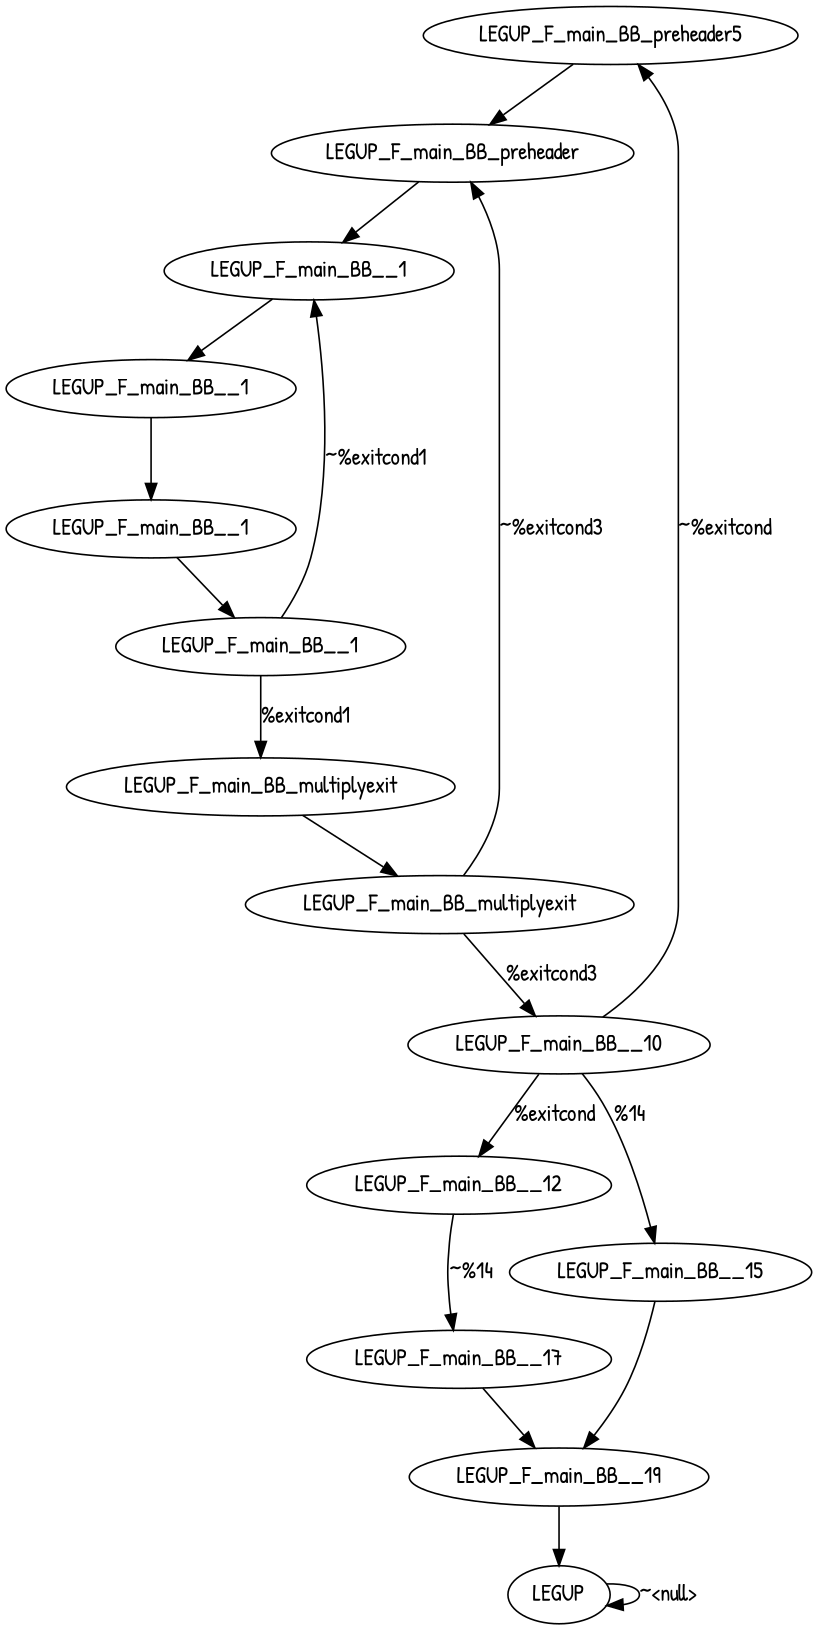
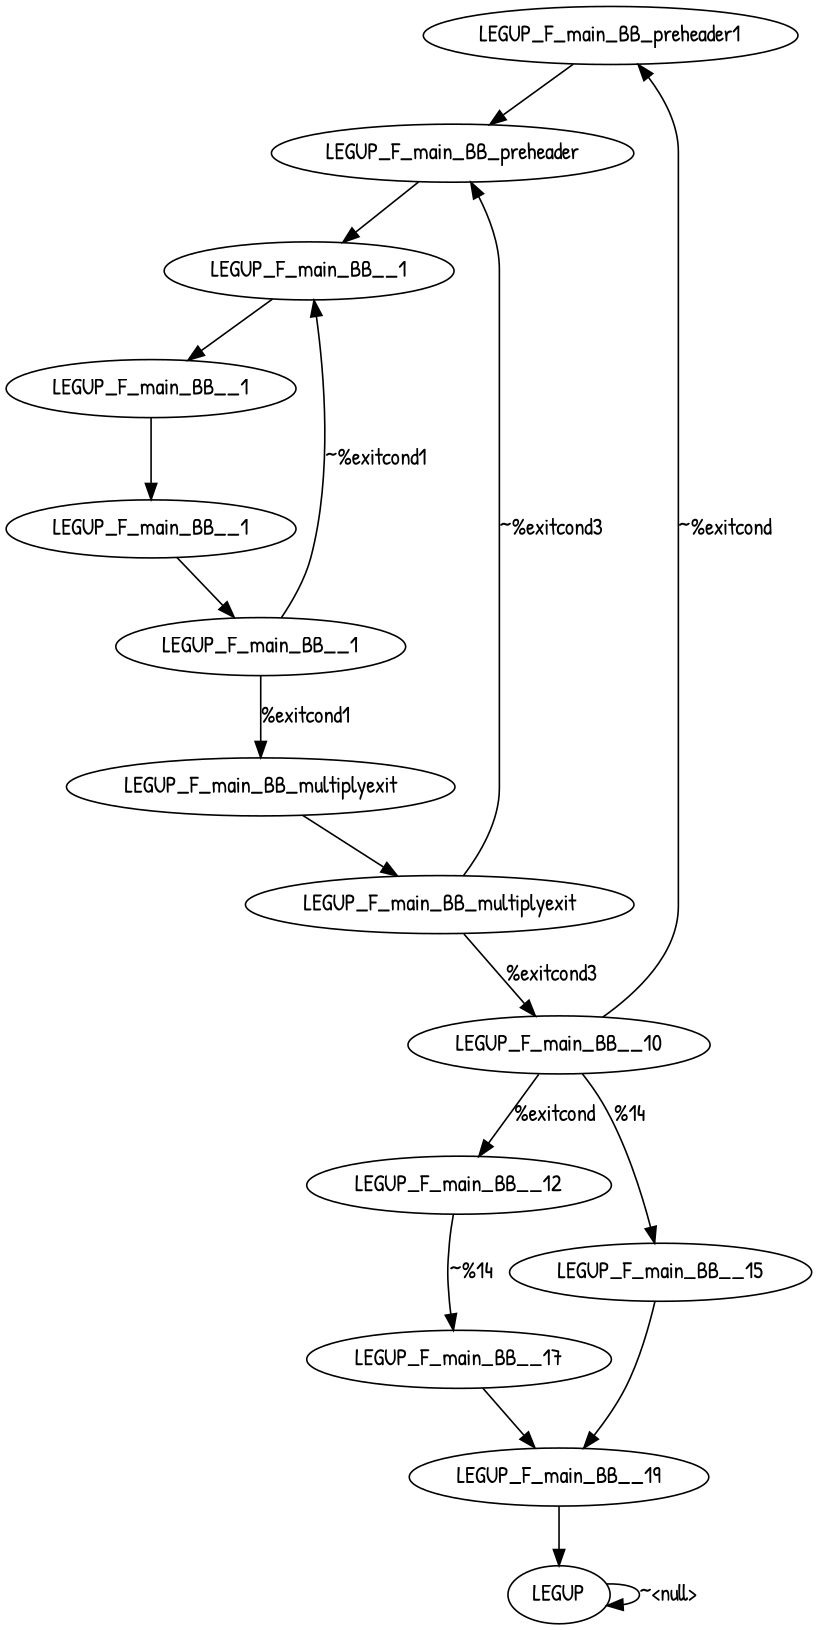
(611, 35) -> (611, 35)
